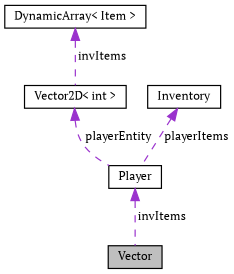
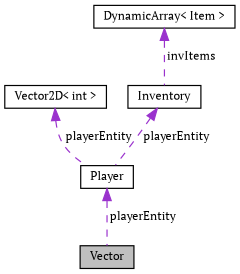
(75, 63) -> (164, 63)
(196, 137) -> (175, 137)
(161, 217) -> (142, 217)
